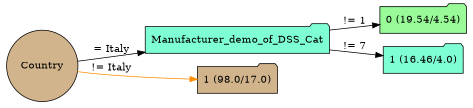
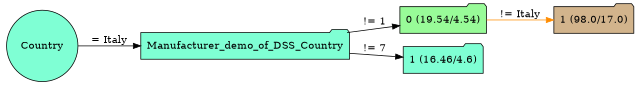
(237, 40) -> (245, 46)
(423, 60) -> (443, 60)
(42, 66) -> (42, 46)
(134, 77) -> (516, 20)
